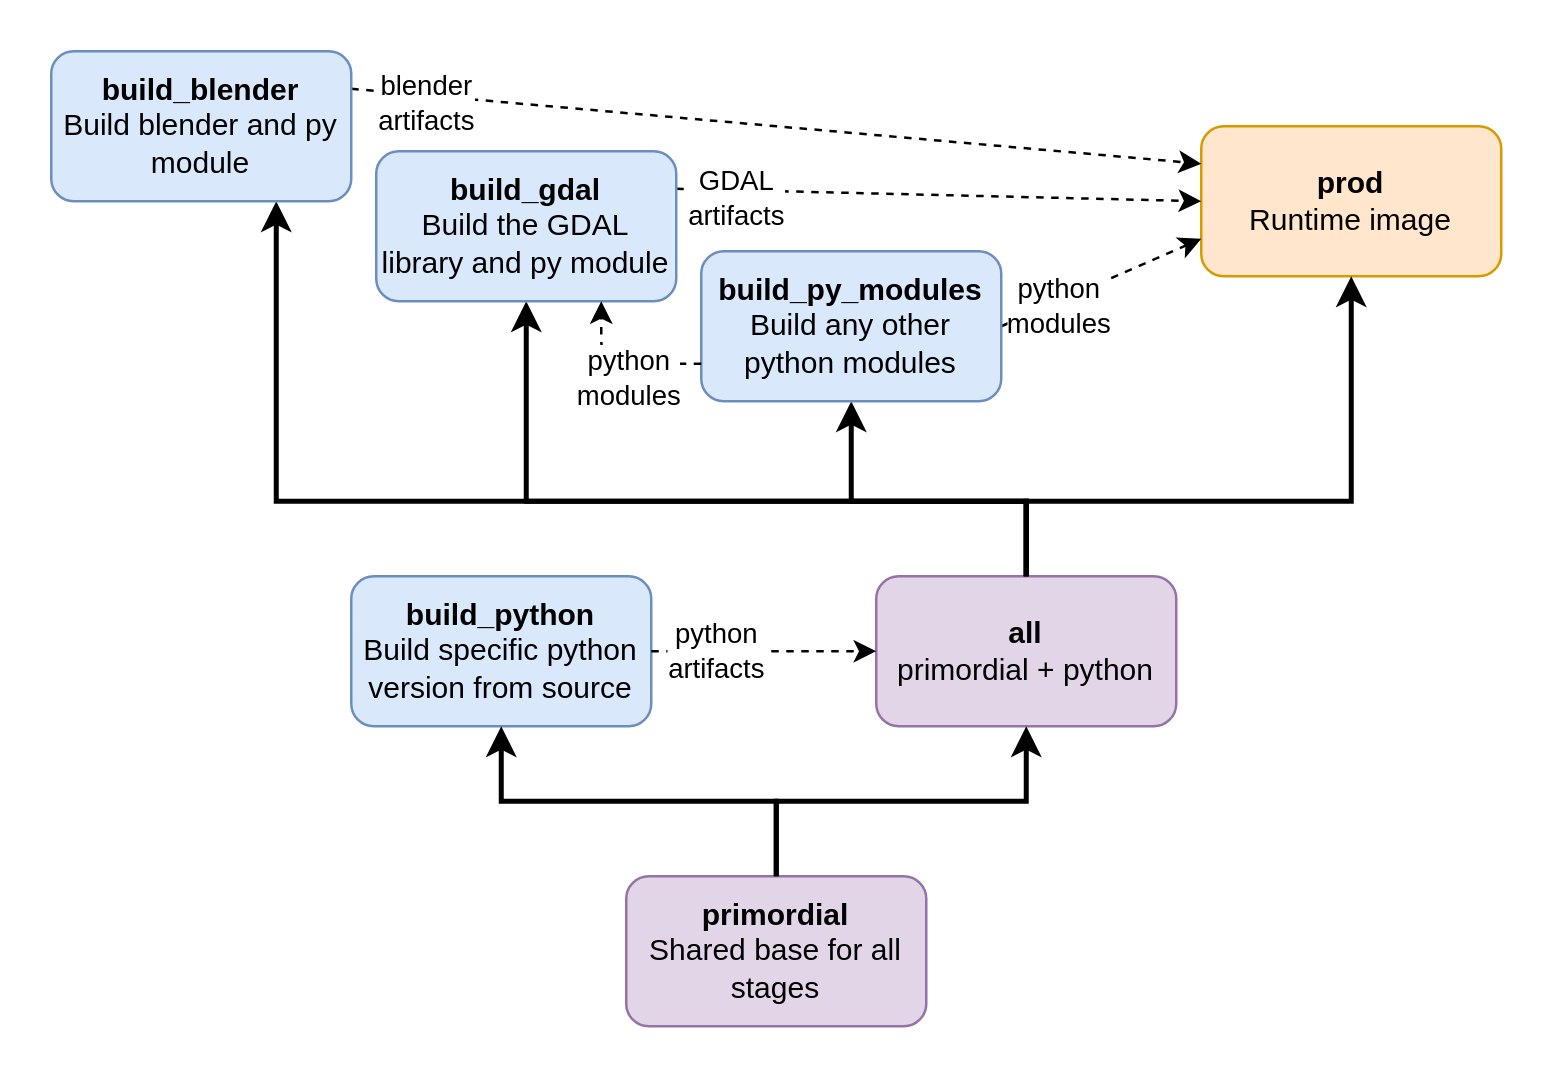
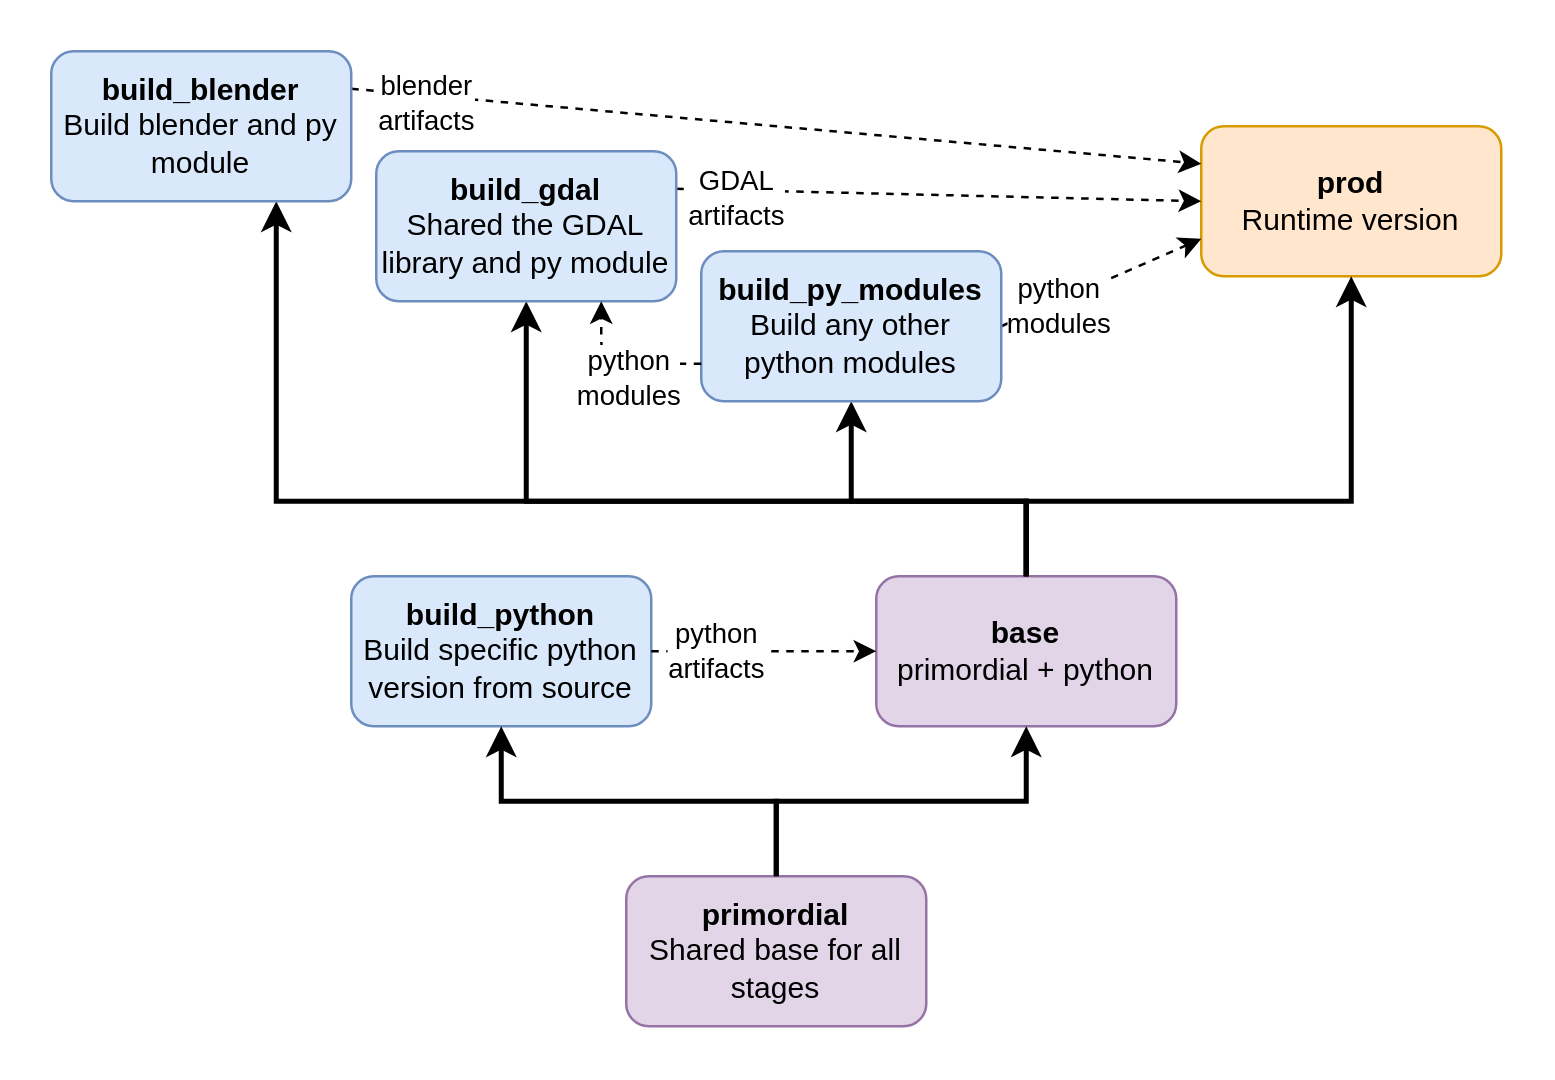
(1351, 201) -> (1351, 201)
(526, 226) -> (526, 226)
(1026, 651) -> (1026, 651)
